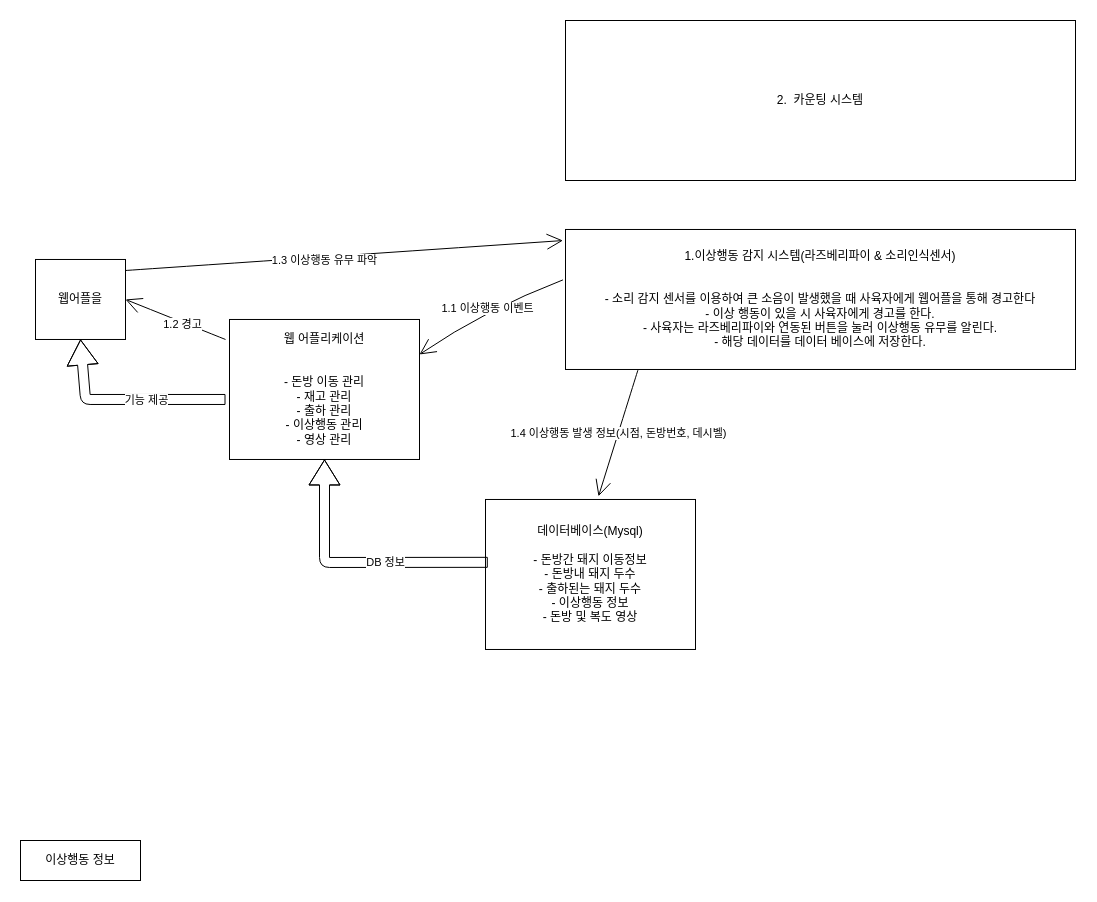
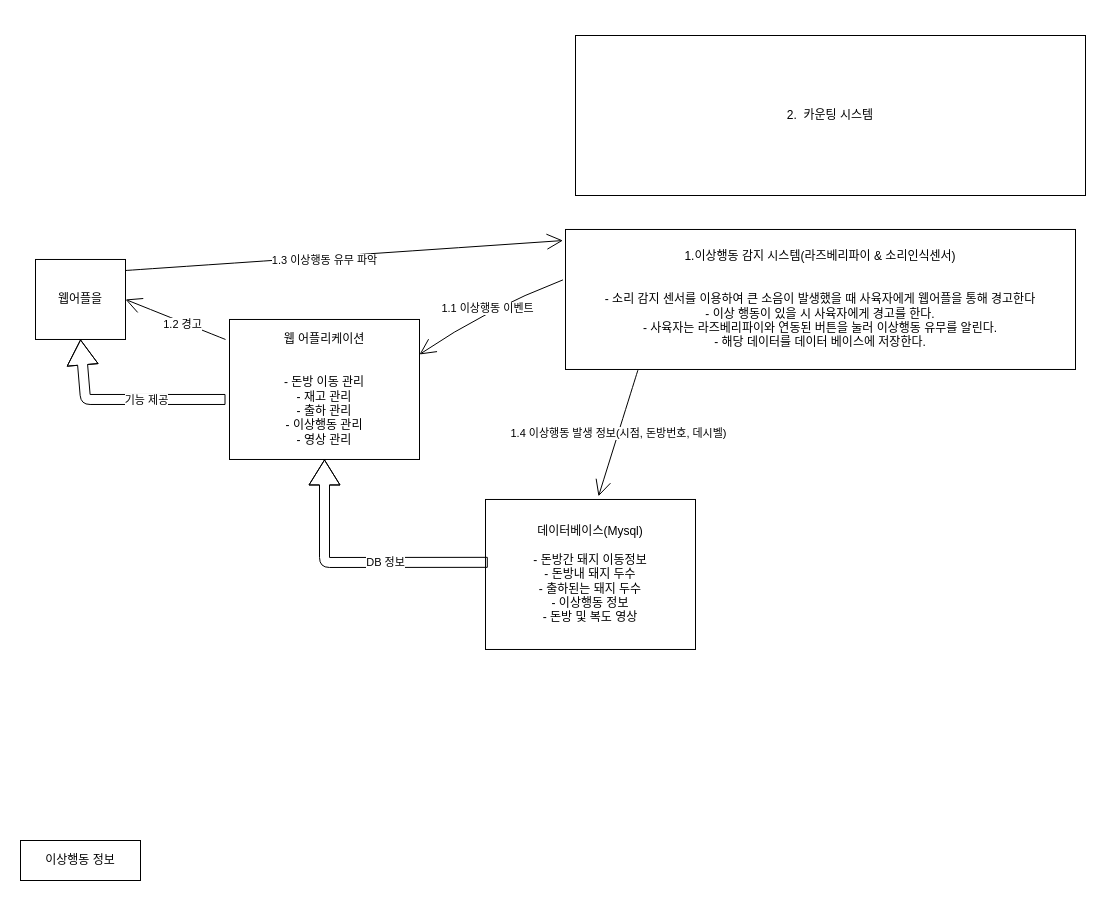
(821, 101) -> (831, 116)
